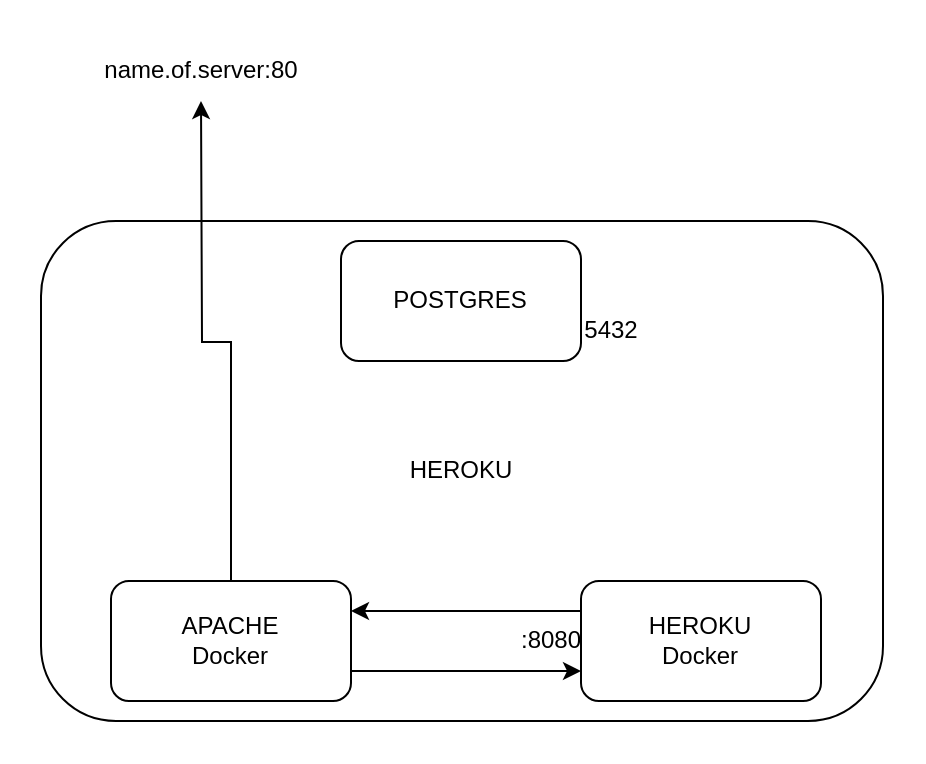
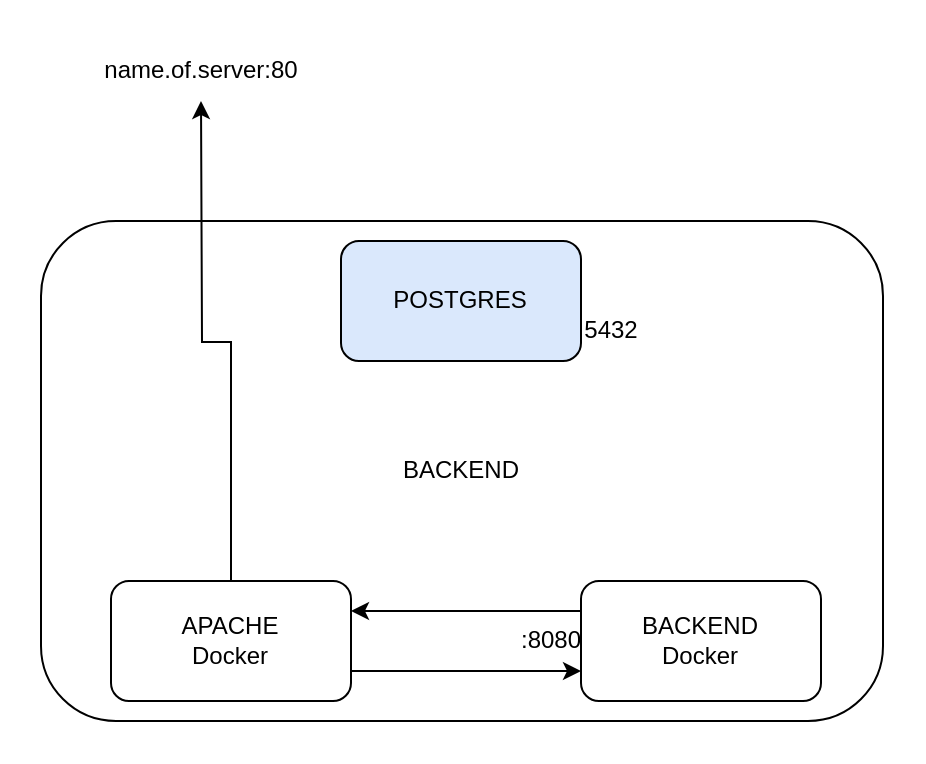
(461, 301) -> (461, 301)
(462, 471) -> (462, 471)
(701, 641) -> (701, 641)
